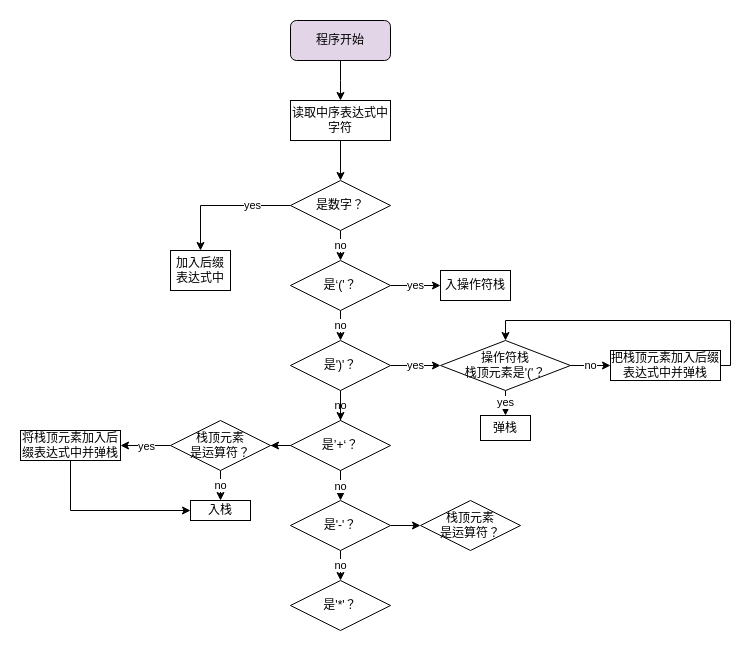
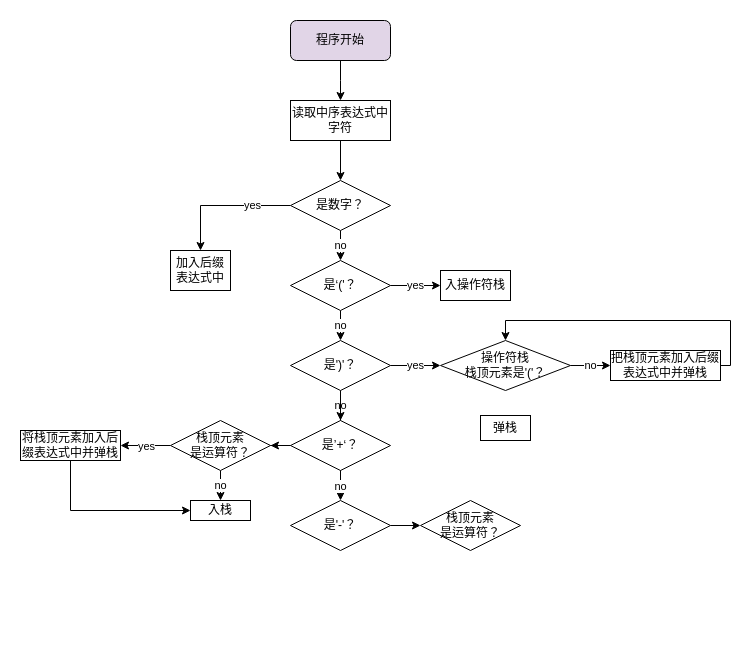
(506, 407) -> none
(341, 570) -> none
(341, 606) -> none
